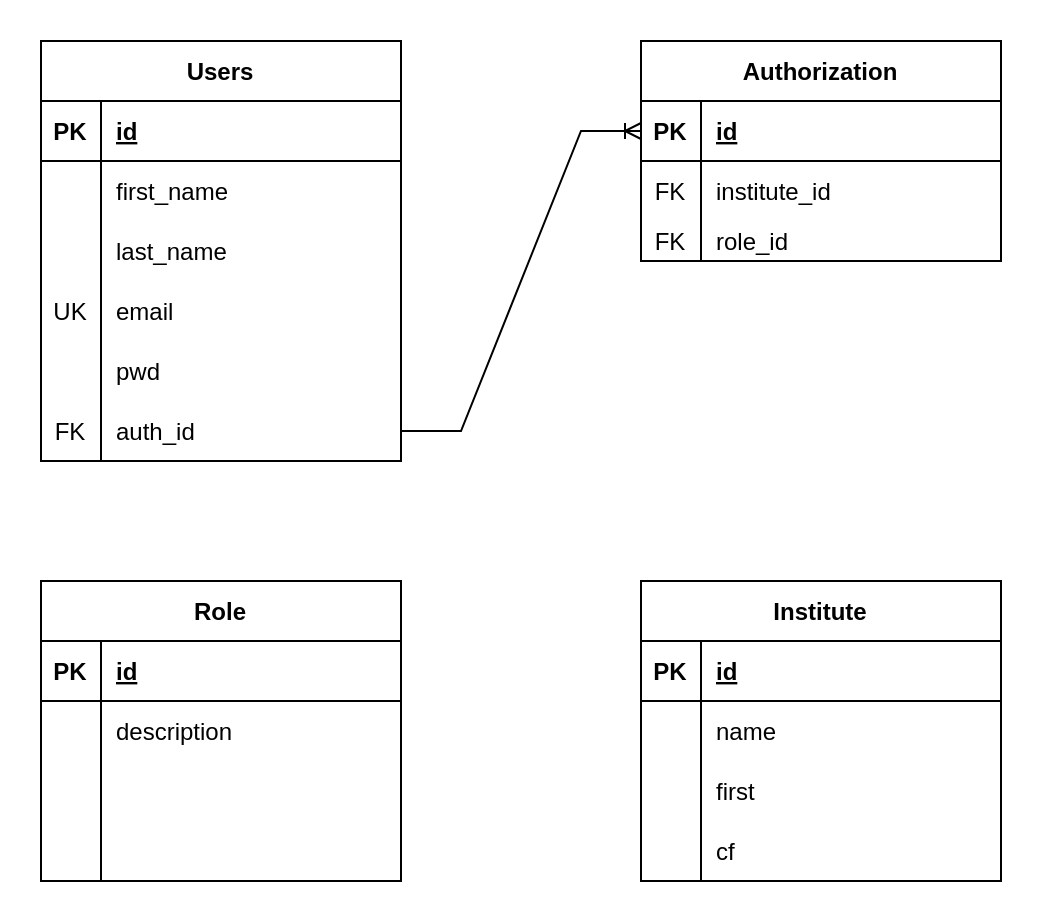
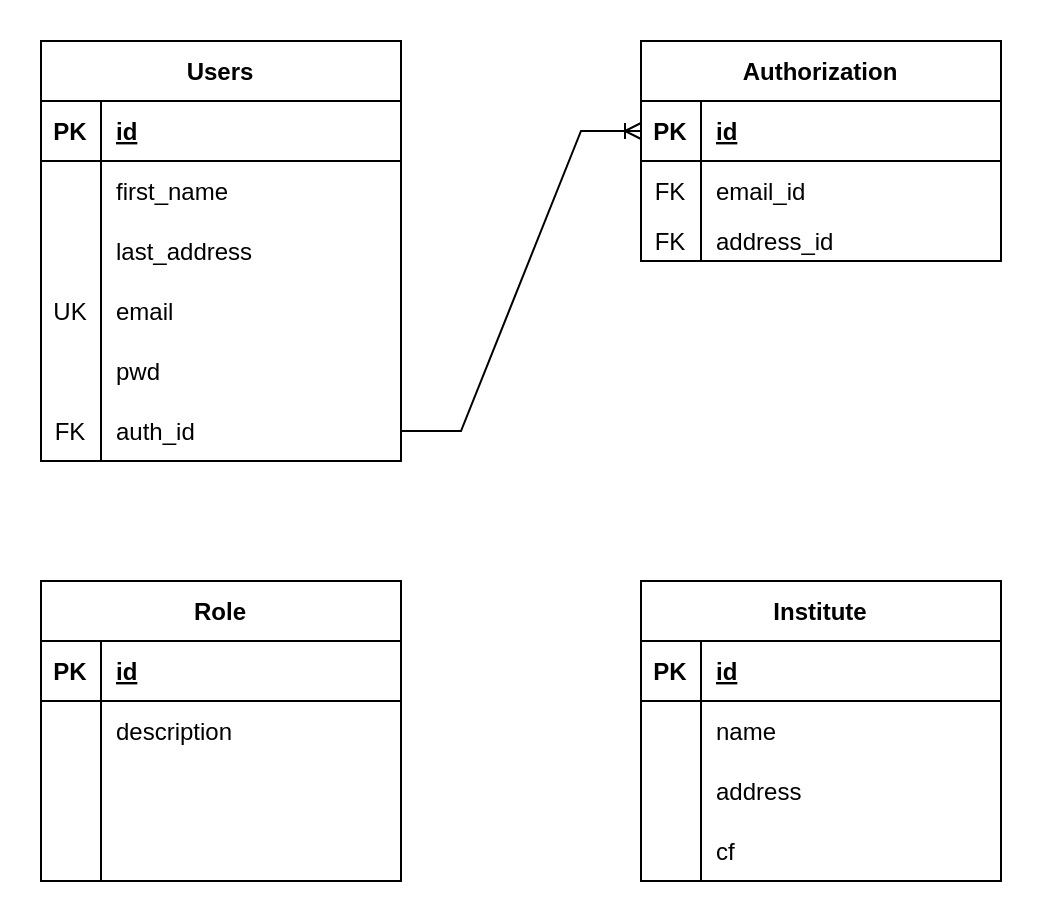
(787, 192) -> (760, 192)
(757, 242) -> (780, 242)
(173, 252) -> (194, 252)
(746, 792) -> (763, 792)
